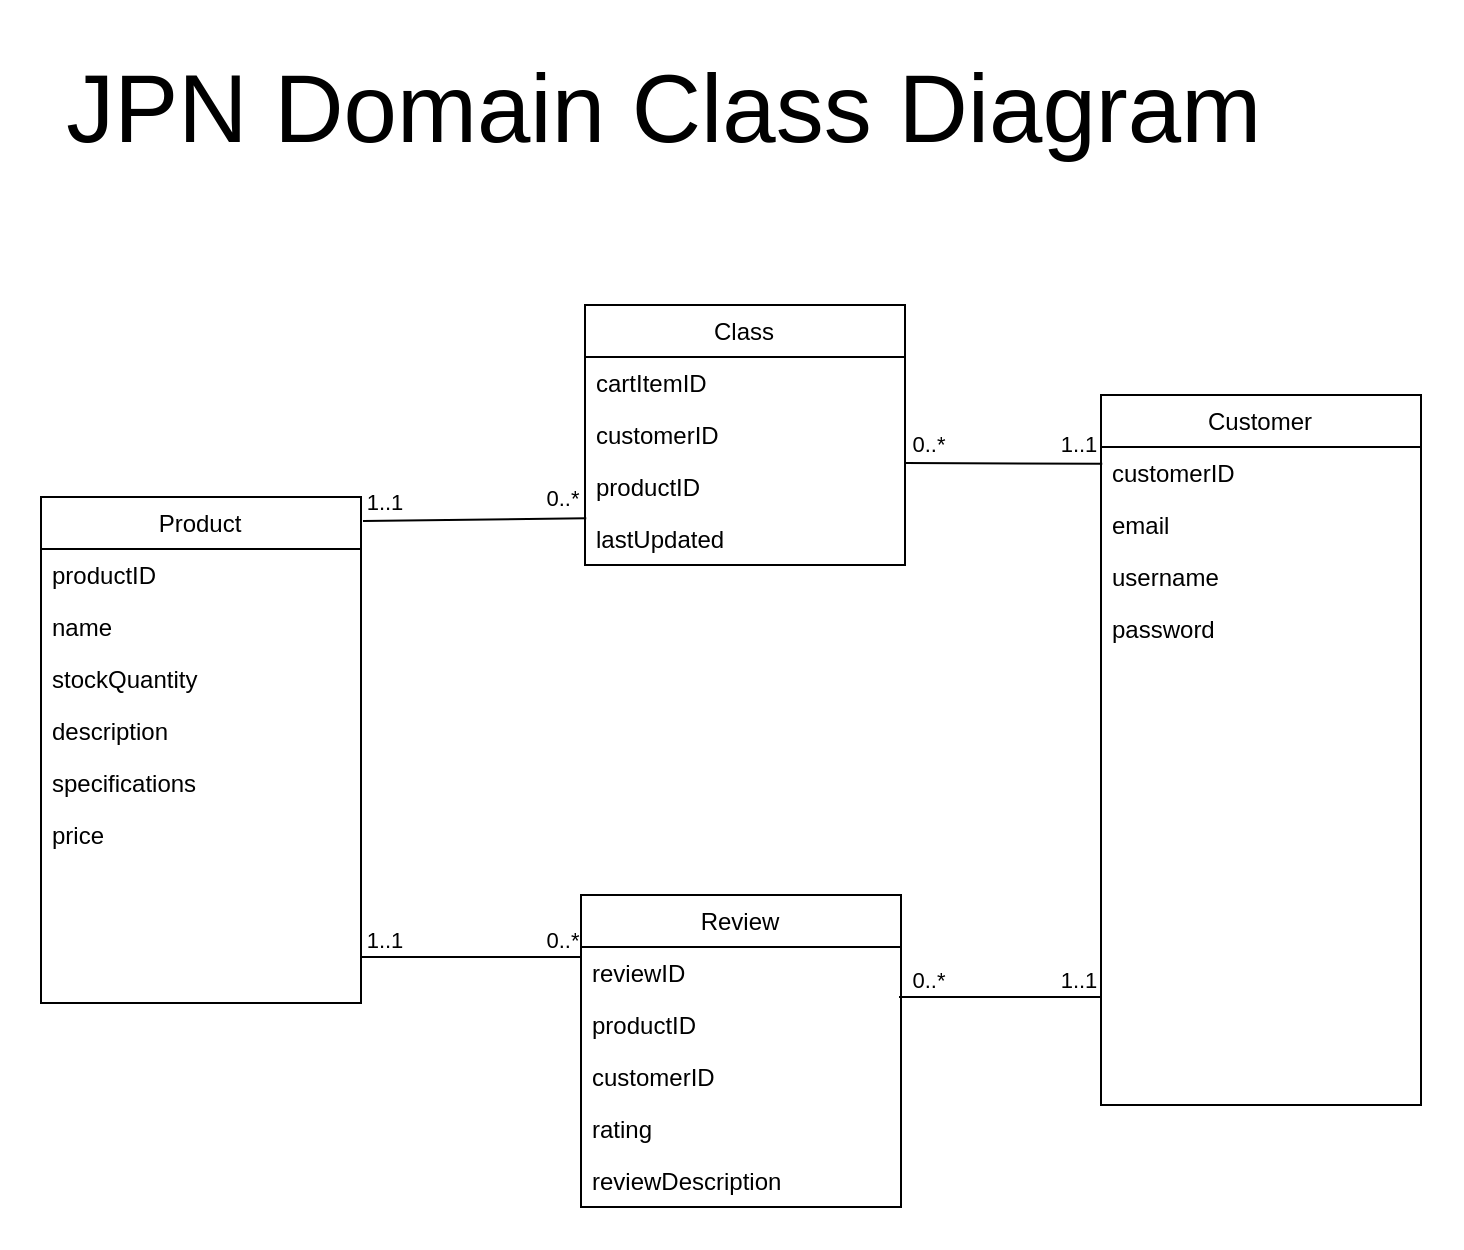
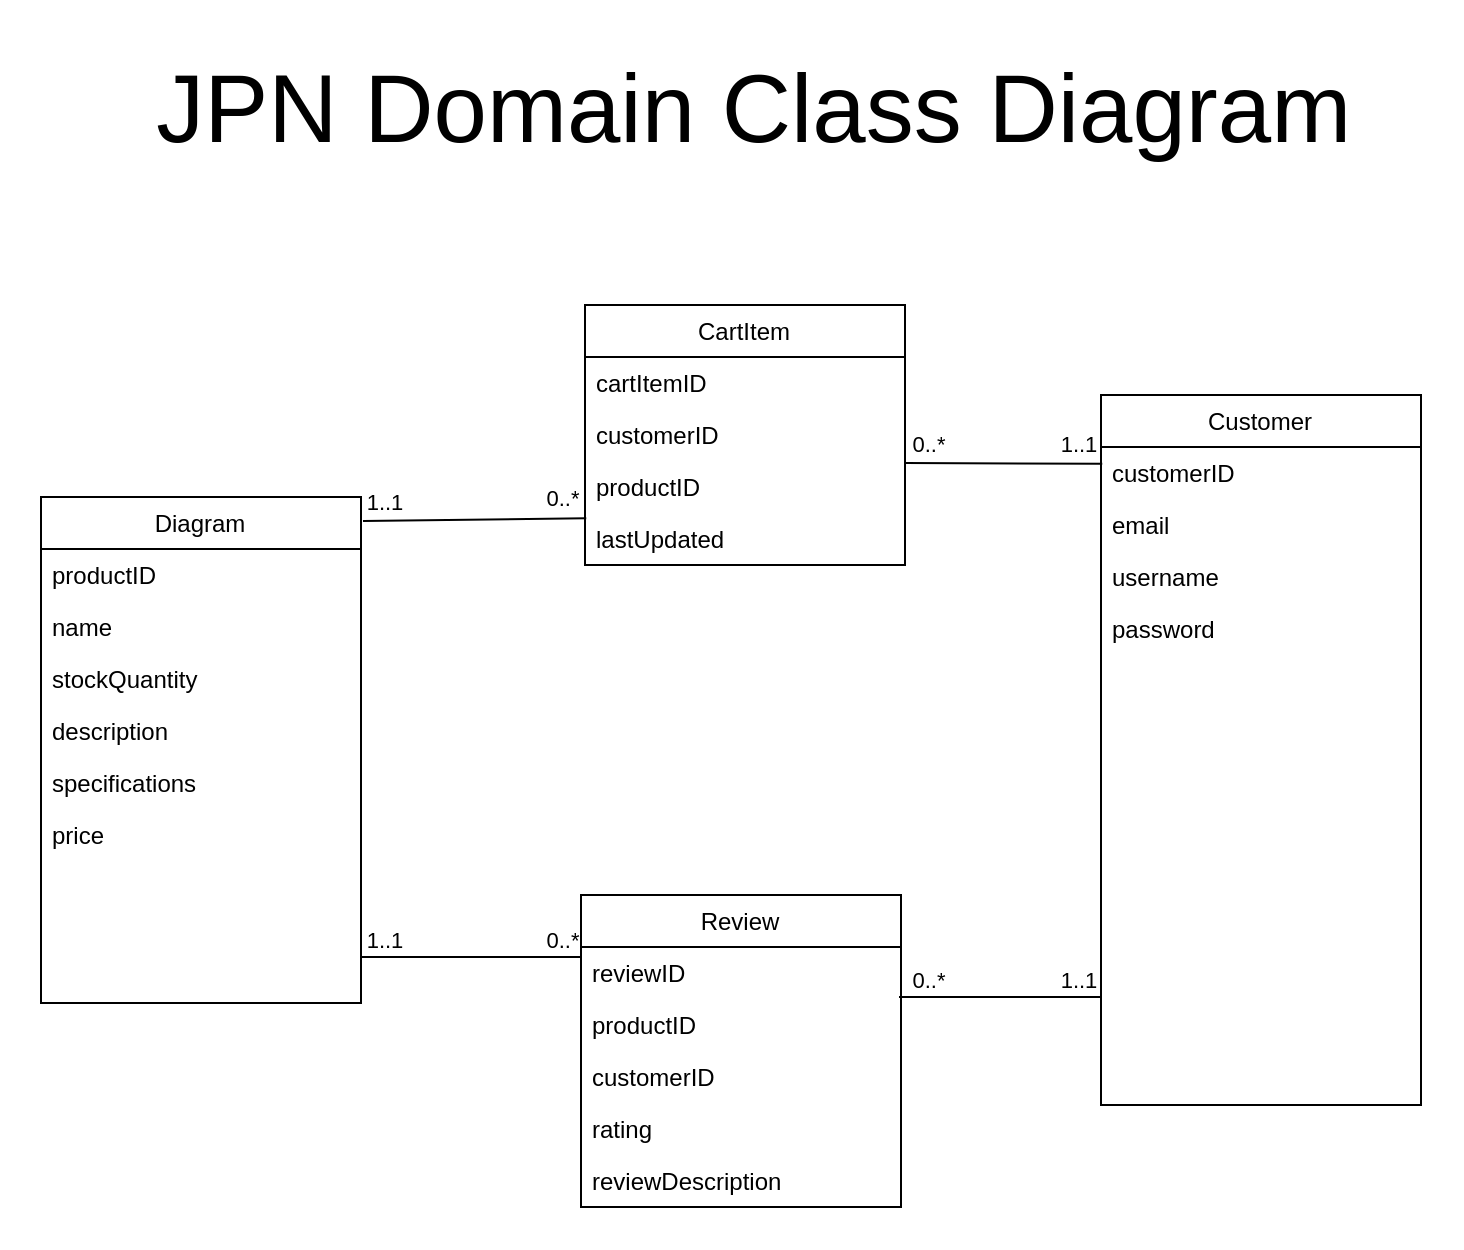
(676, 163) -> (766, 163)
(744, 332) -> (744, 332)
(200, 524) -> (200, 524)
